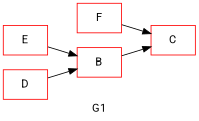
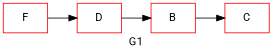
(132, 28) -> (58, 18)
(25, 40) -> none
